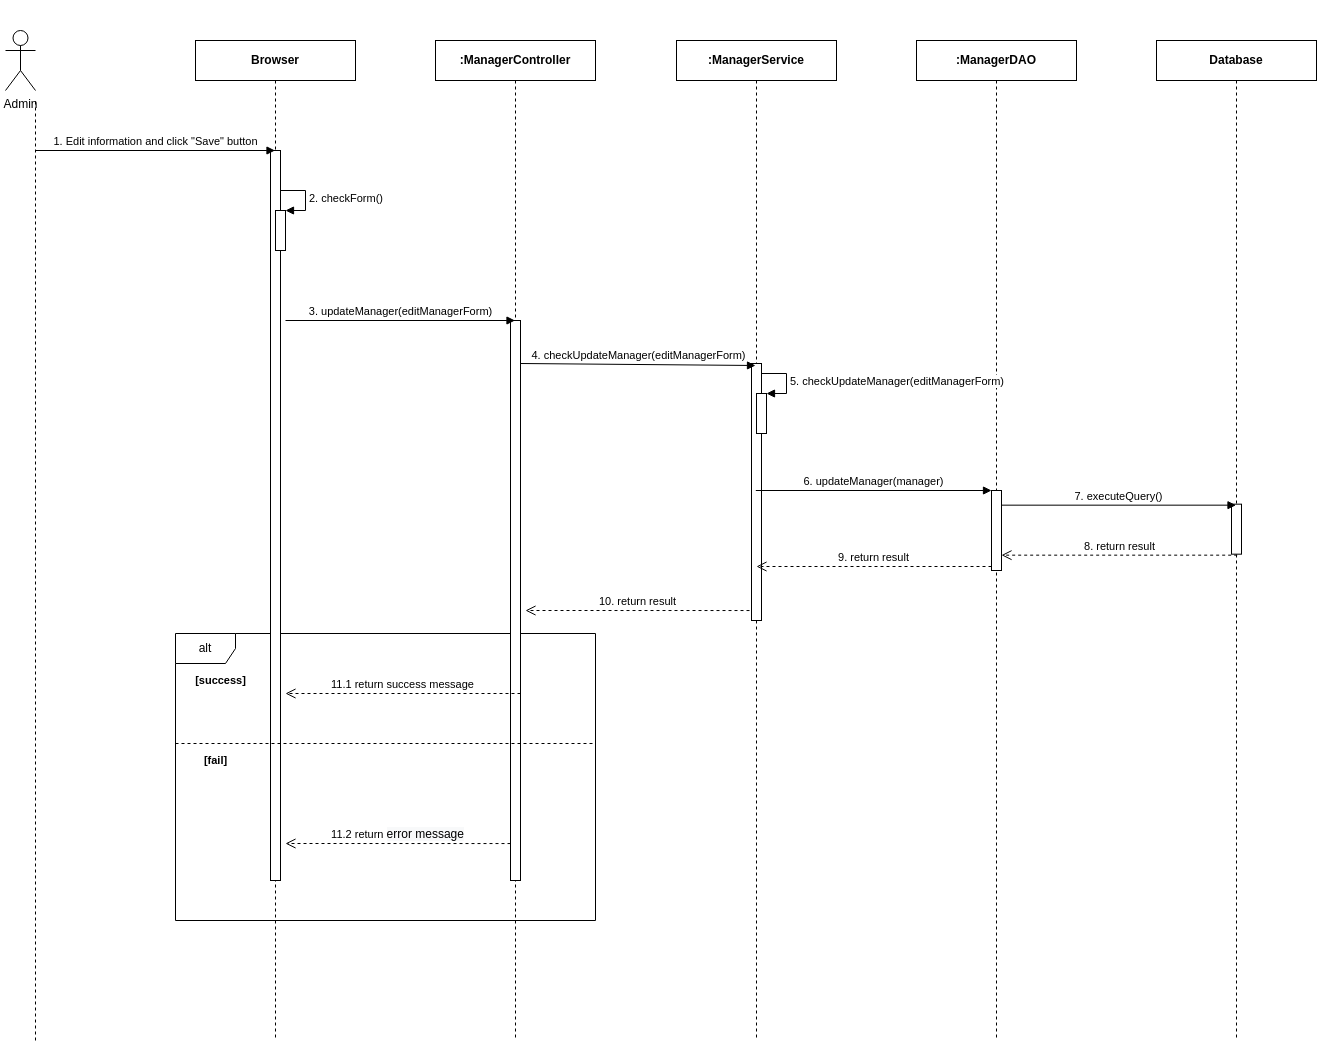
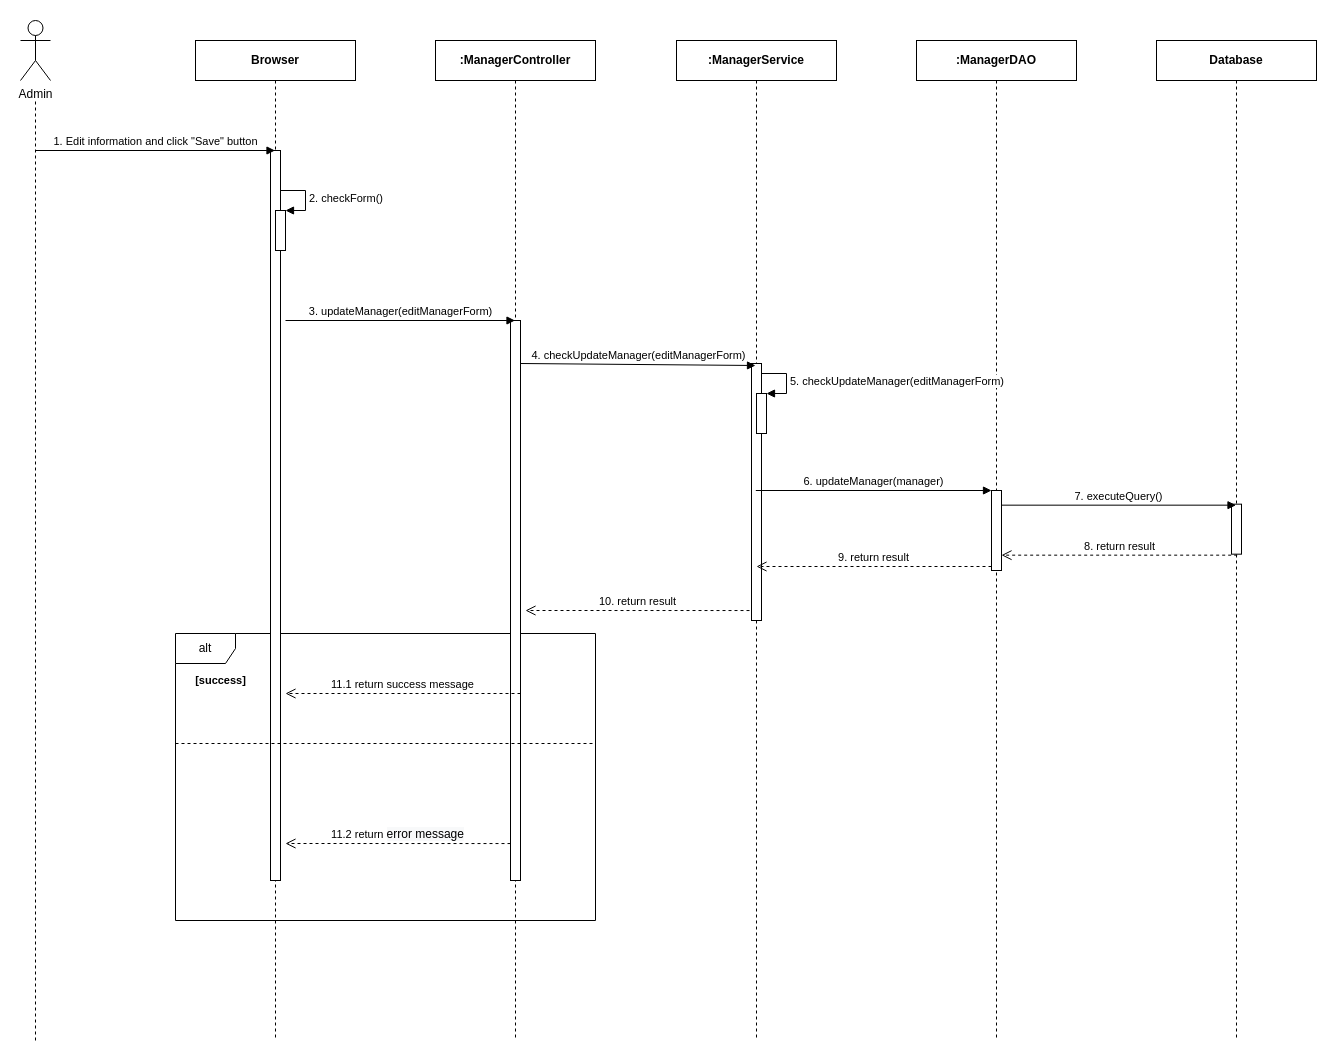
(21, 61) -> (36, 51)
(216, 761) -> none
